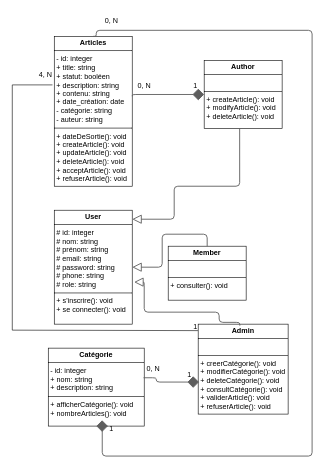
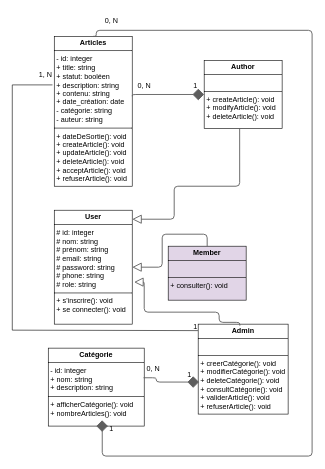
(46, 75) -> (46, 75)
(207, 273) -> (207, 273)
